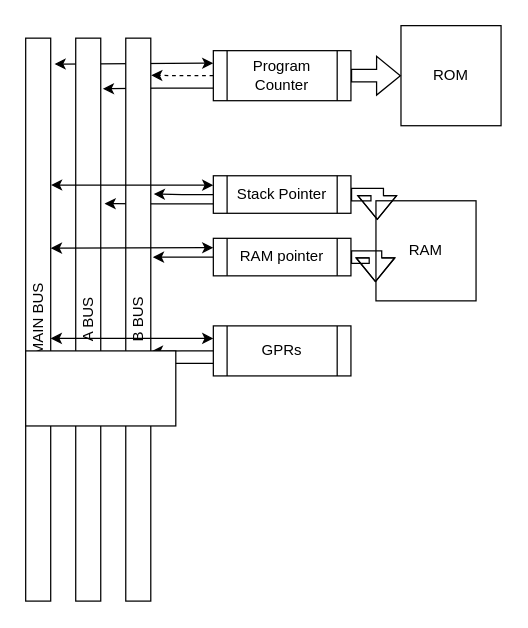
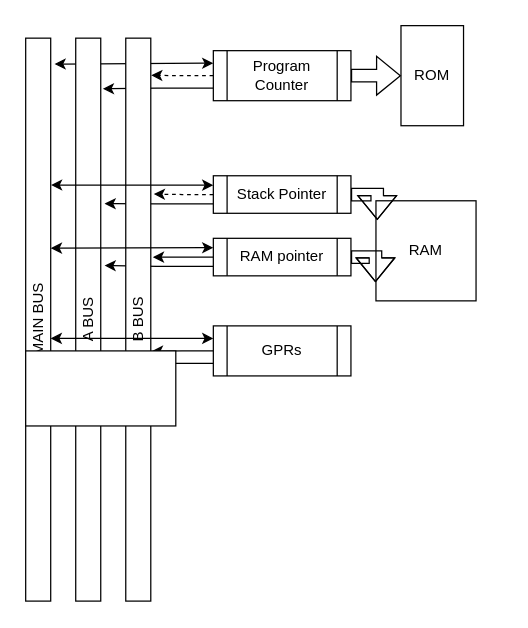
(451, 76) -> (432, 76)
(187, 194) -> (187, 194)
none -> (181, 266)
